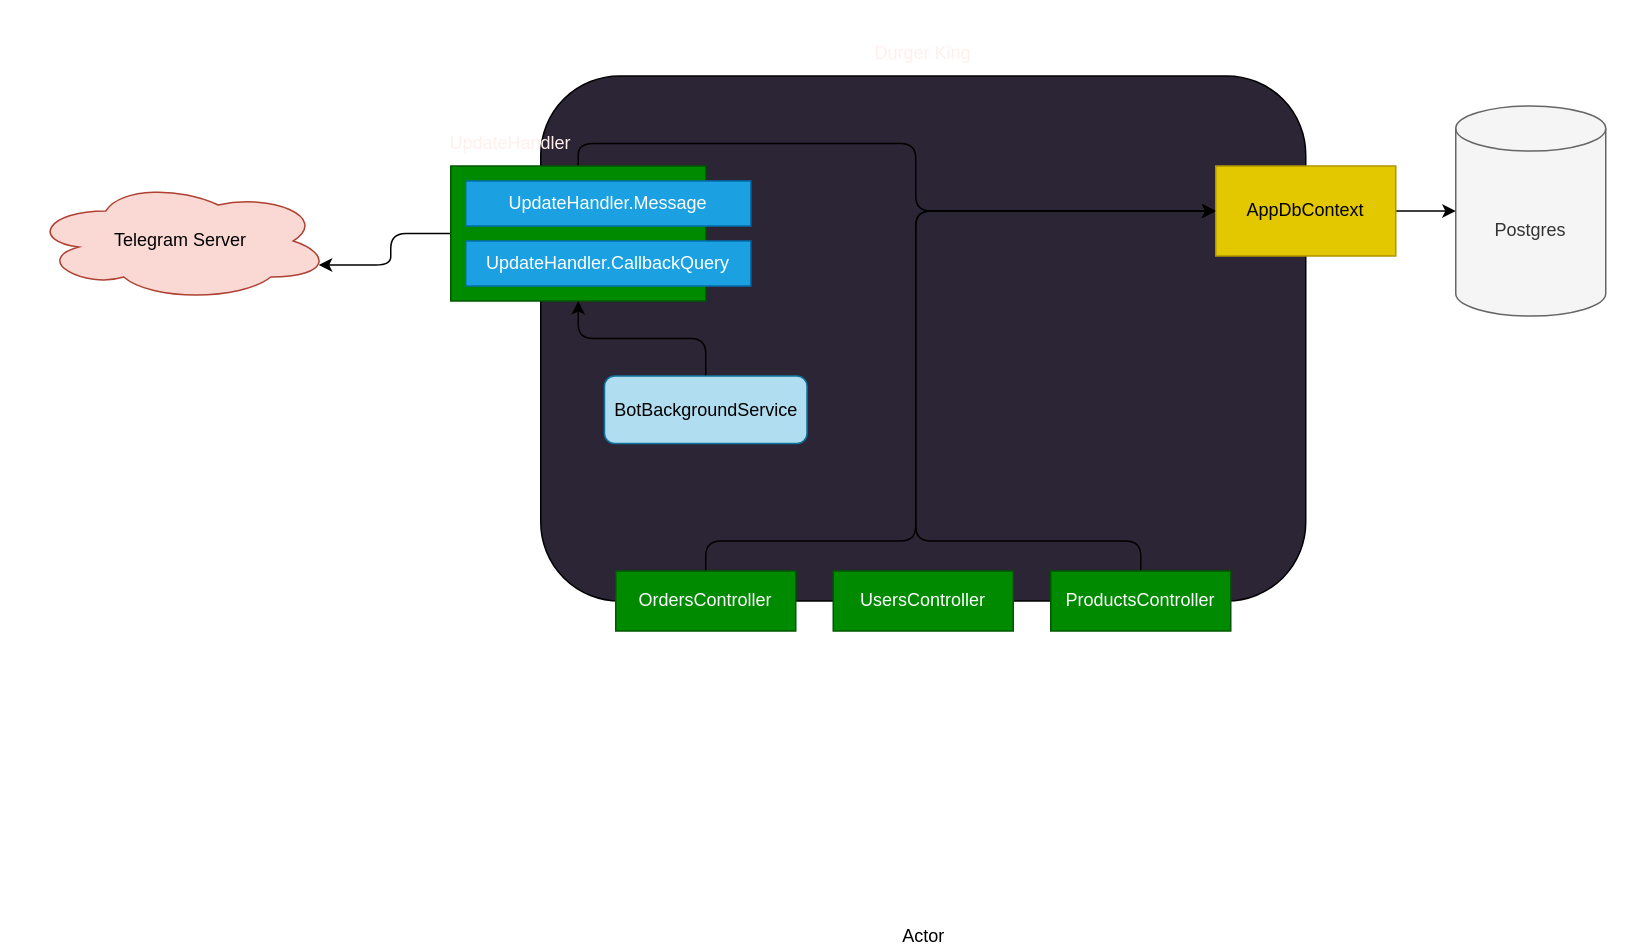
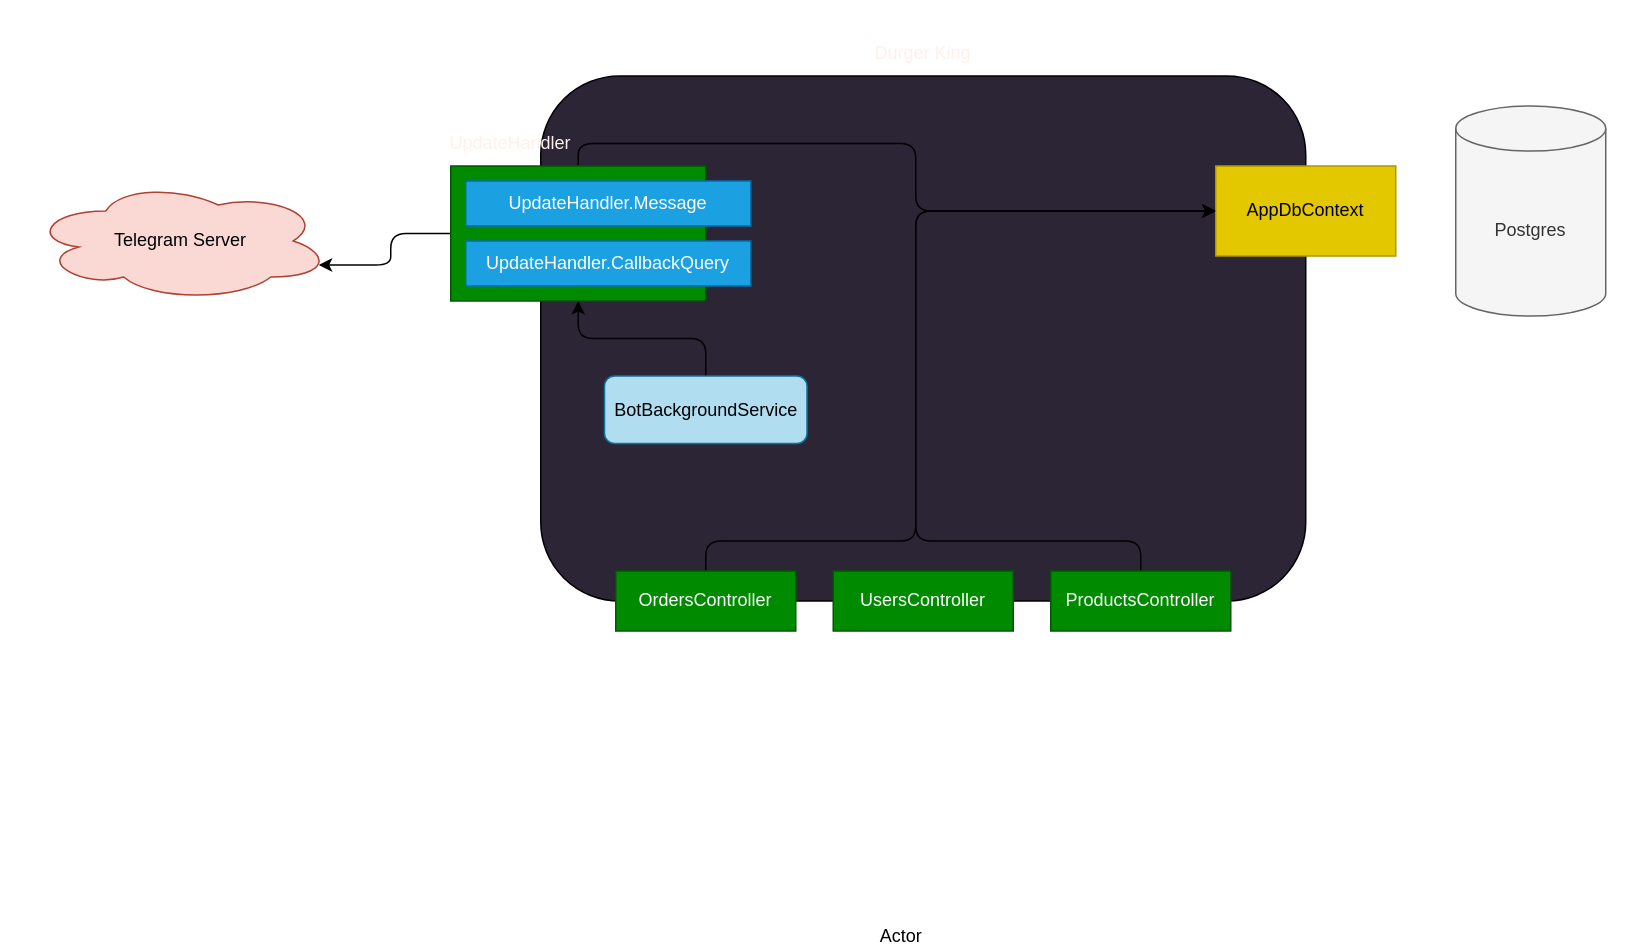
(1421, 211) -> none
(923, 871) -> (901, 871)
